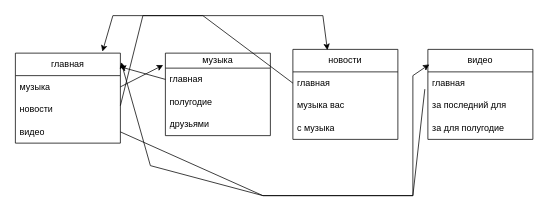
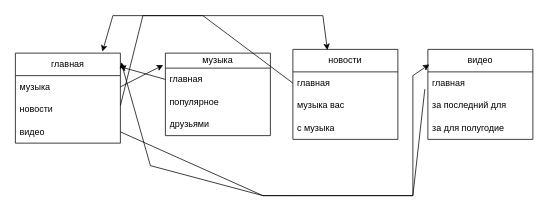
(193, 102) -> (195, 102)
